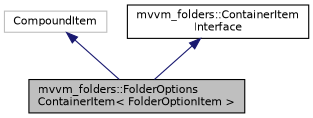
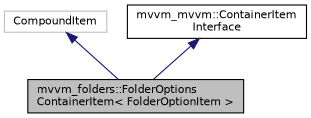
(218, 22) -> (217, 22)
